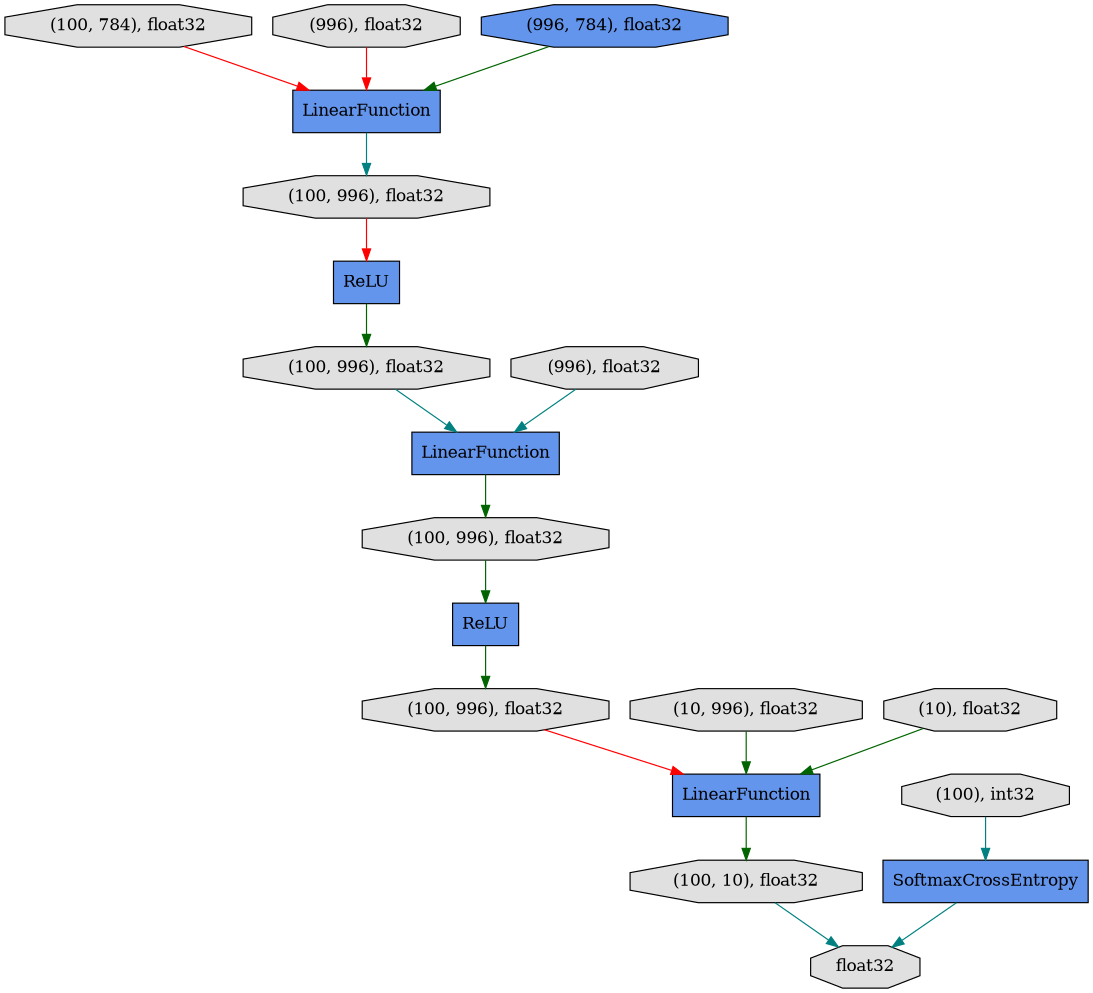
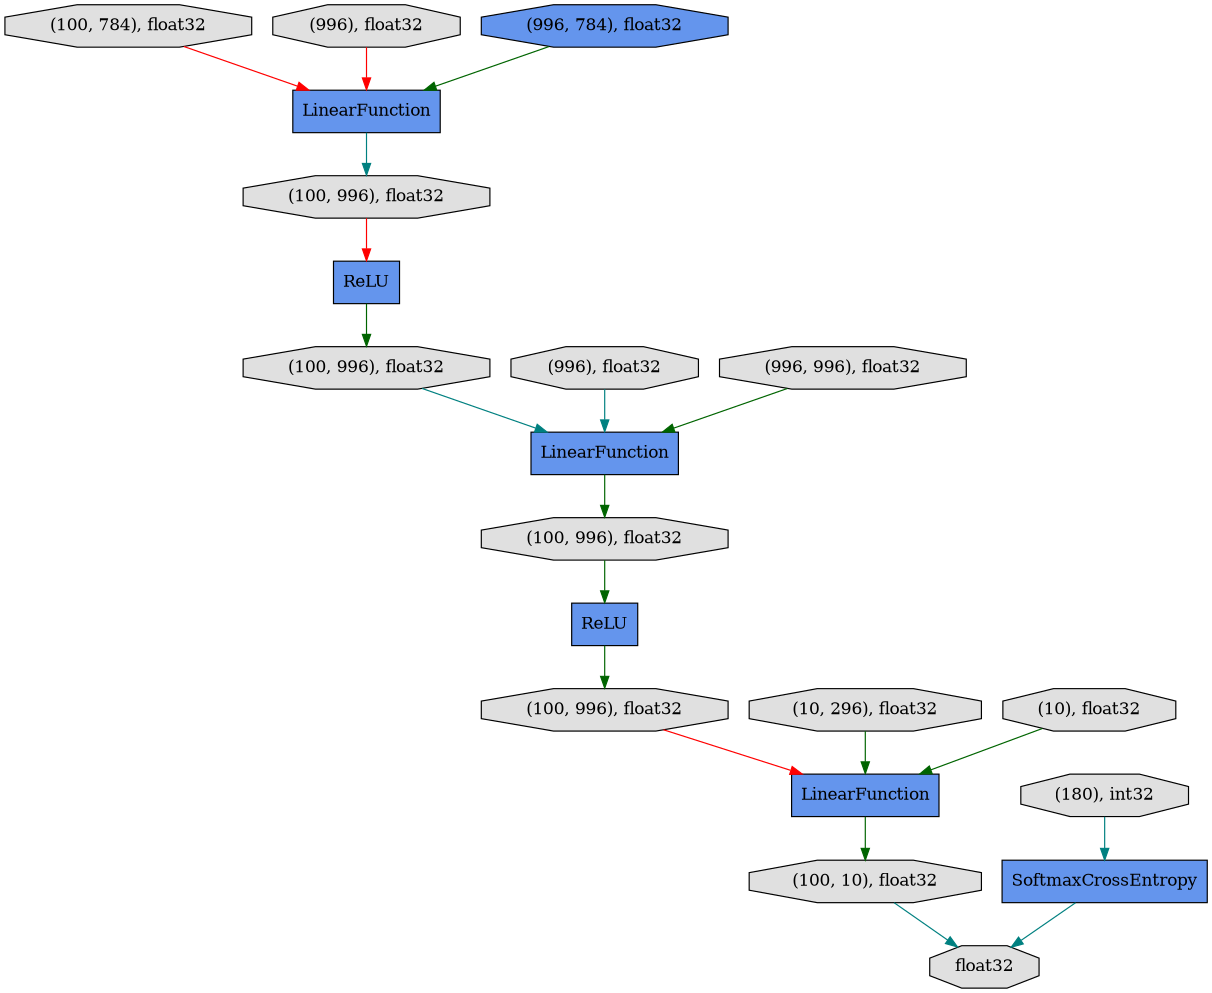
none -> (843, 368)
(746, 710) -> (865, 710)
(986, 795) -> (1105, 795)
